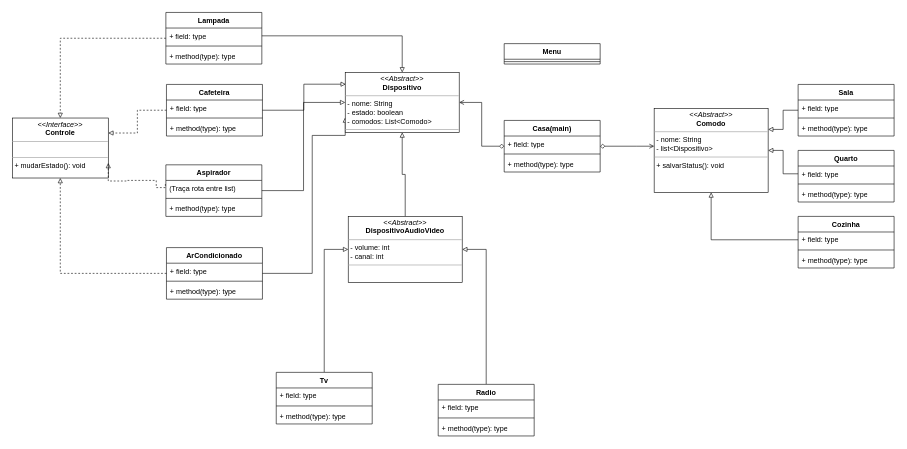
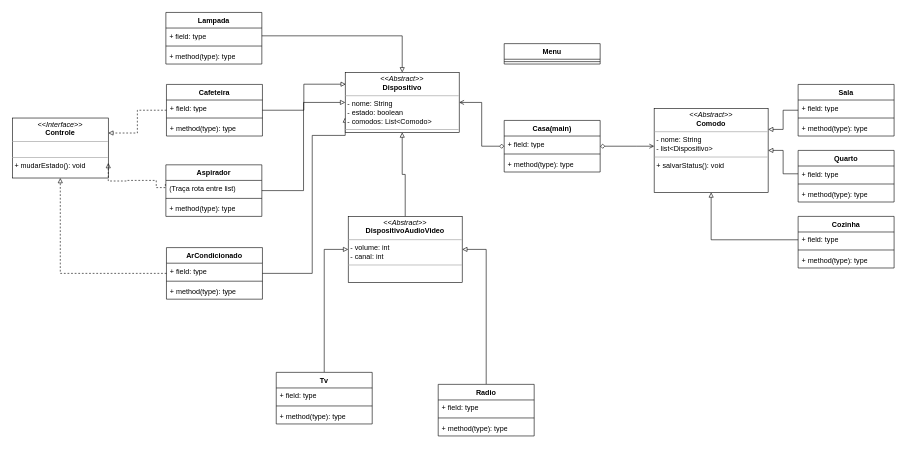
(74, 38) -> none
